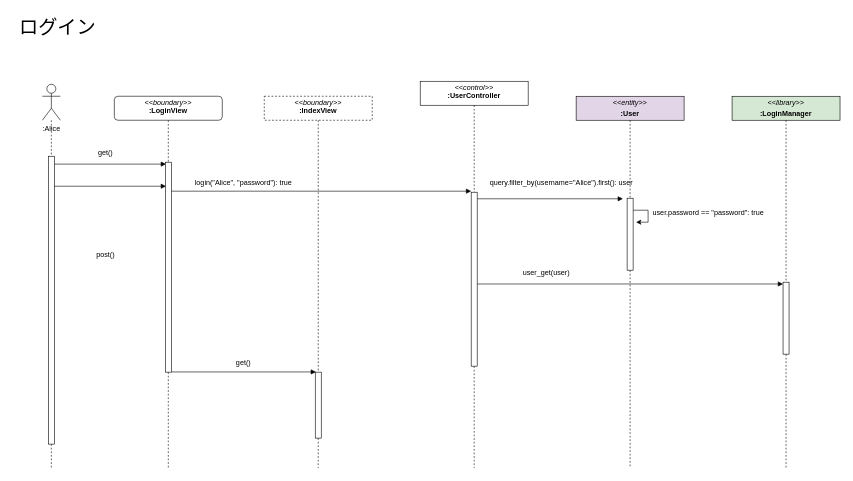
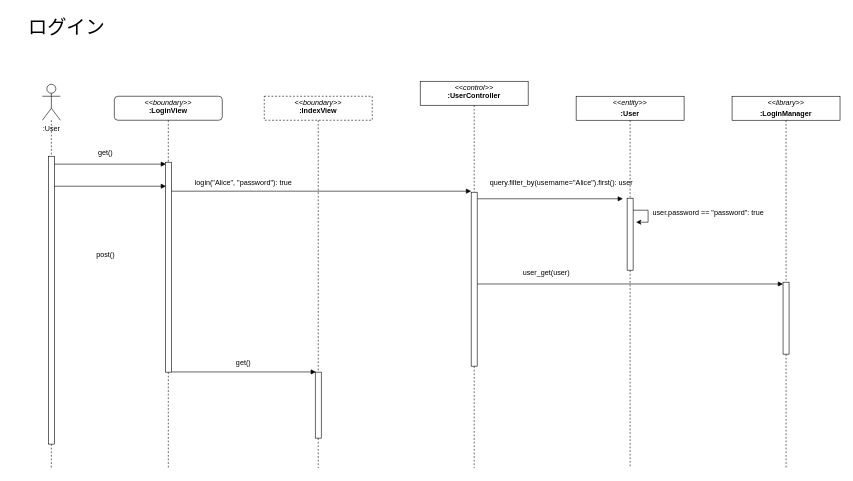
(57, 27) -> (66, 27)
(630, 108) -> (630, 108)
(786, 108) -> (786, 108)
(52, 129) -> (52, 129)
